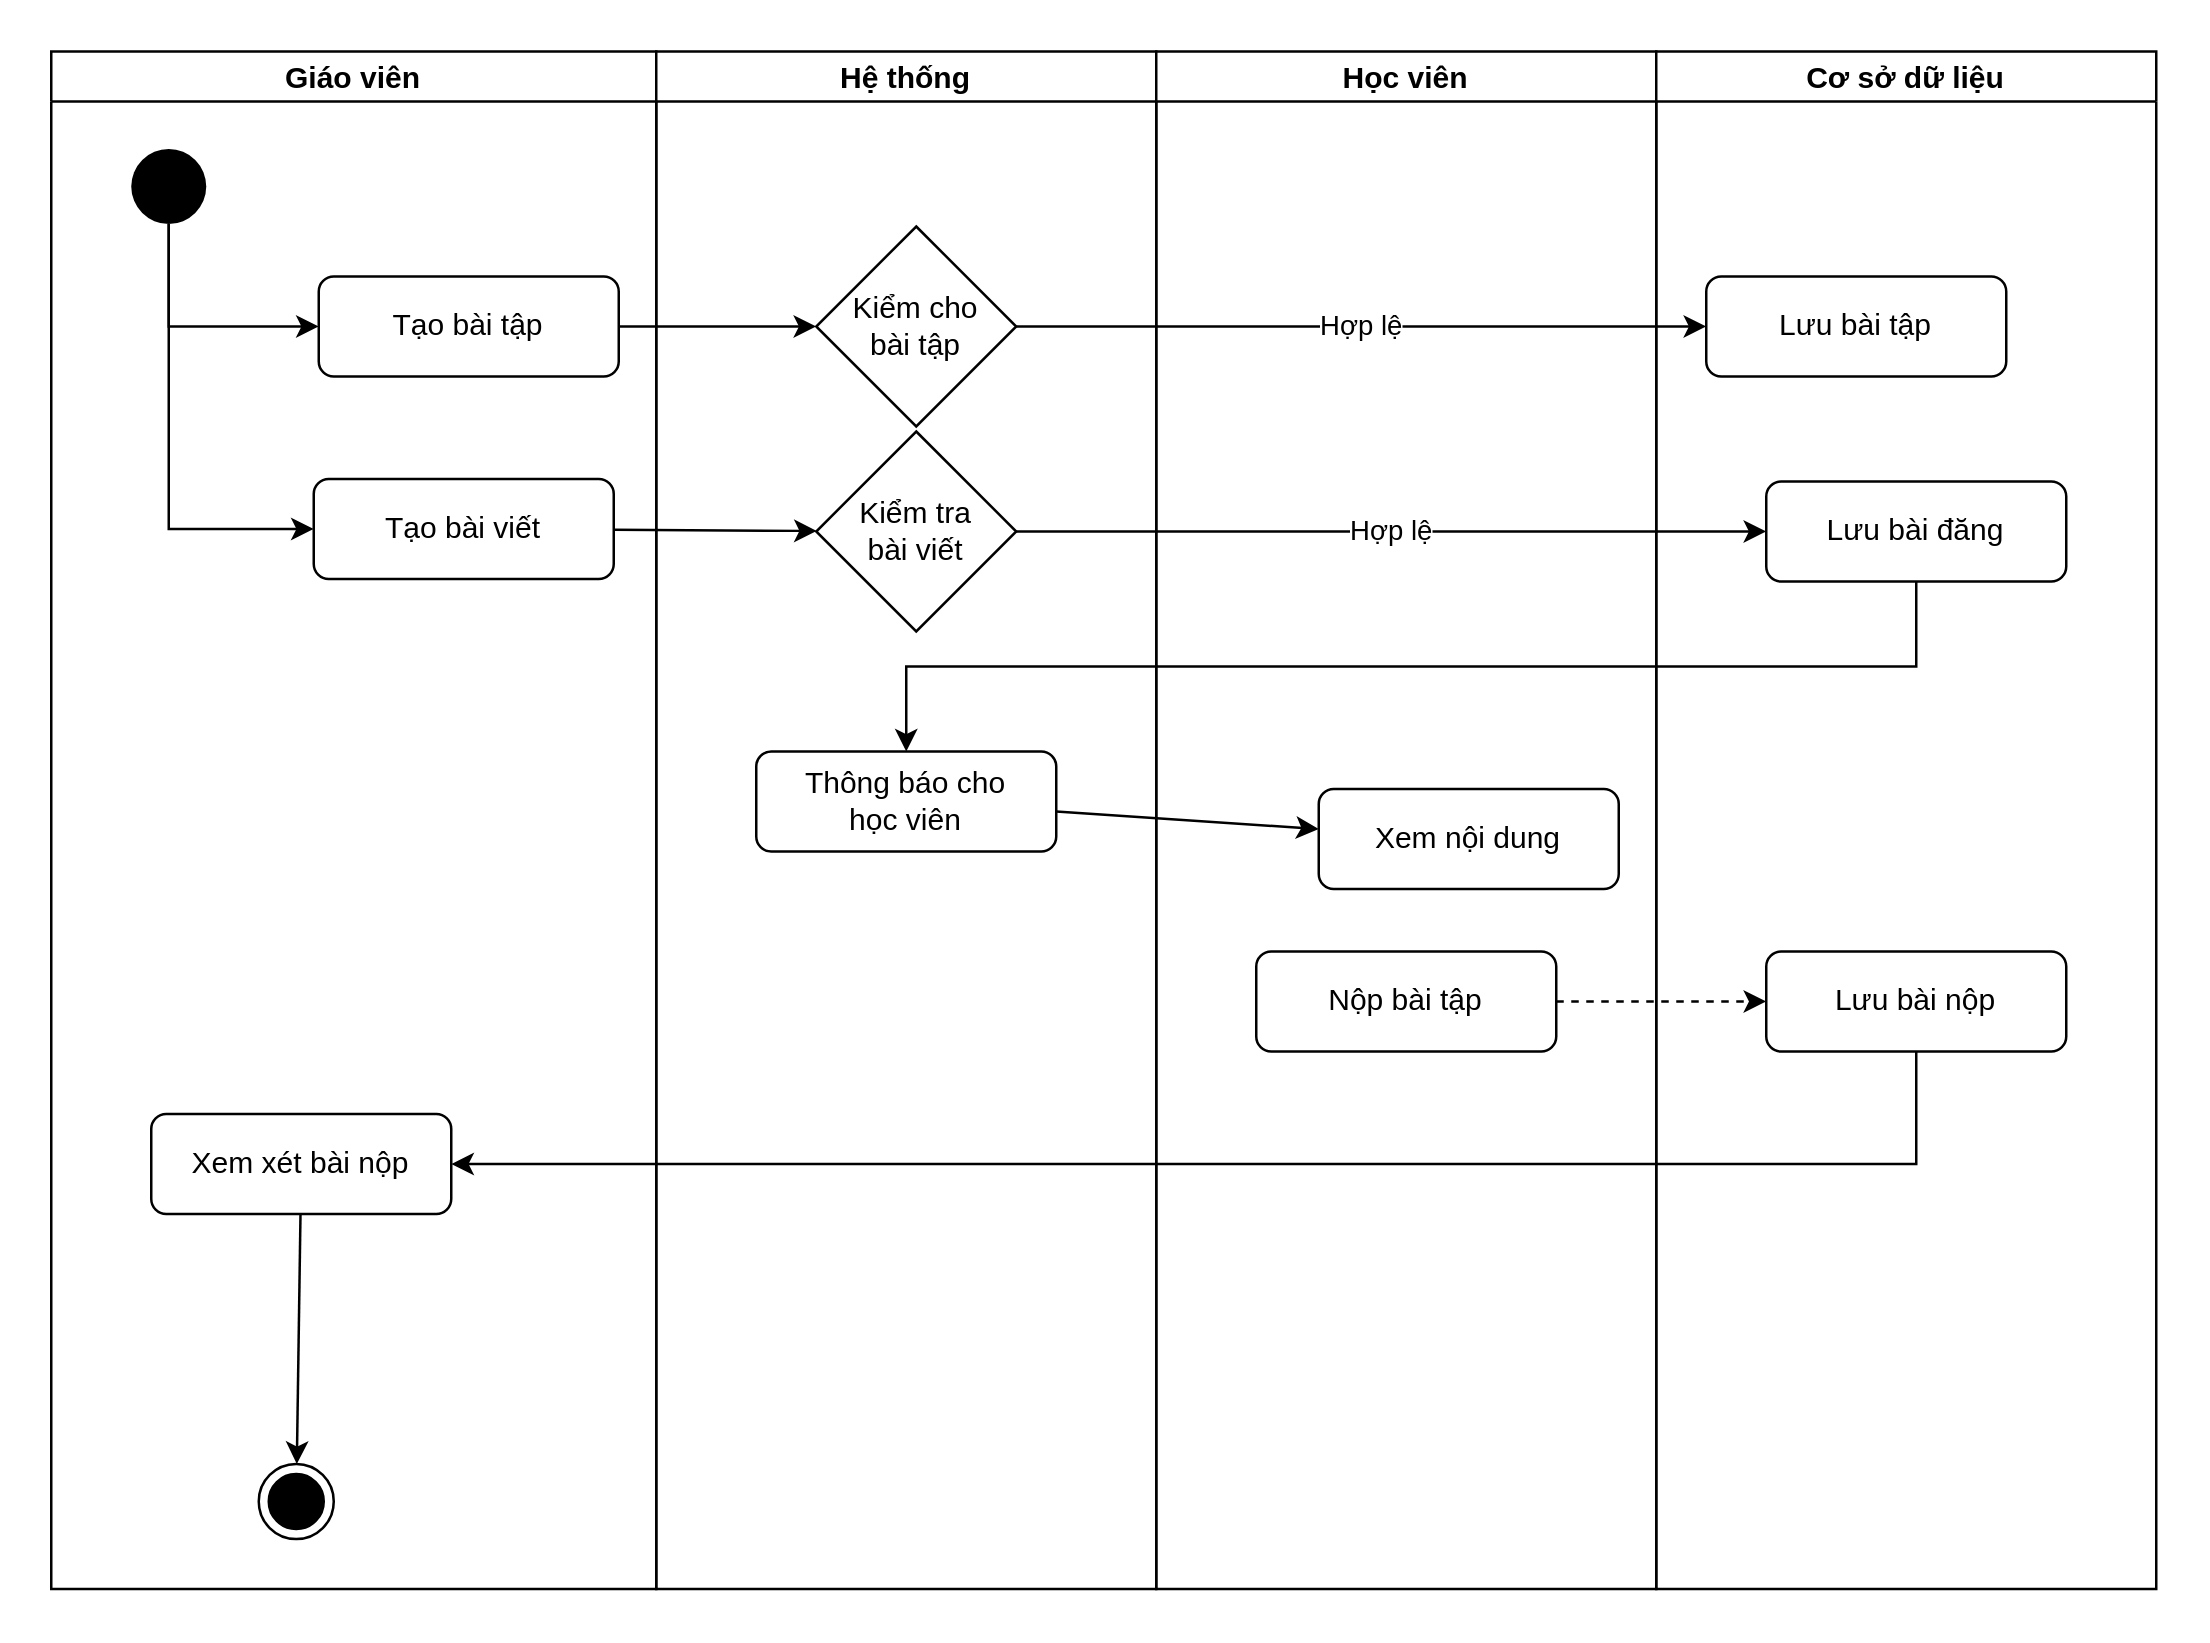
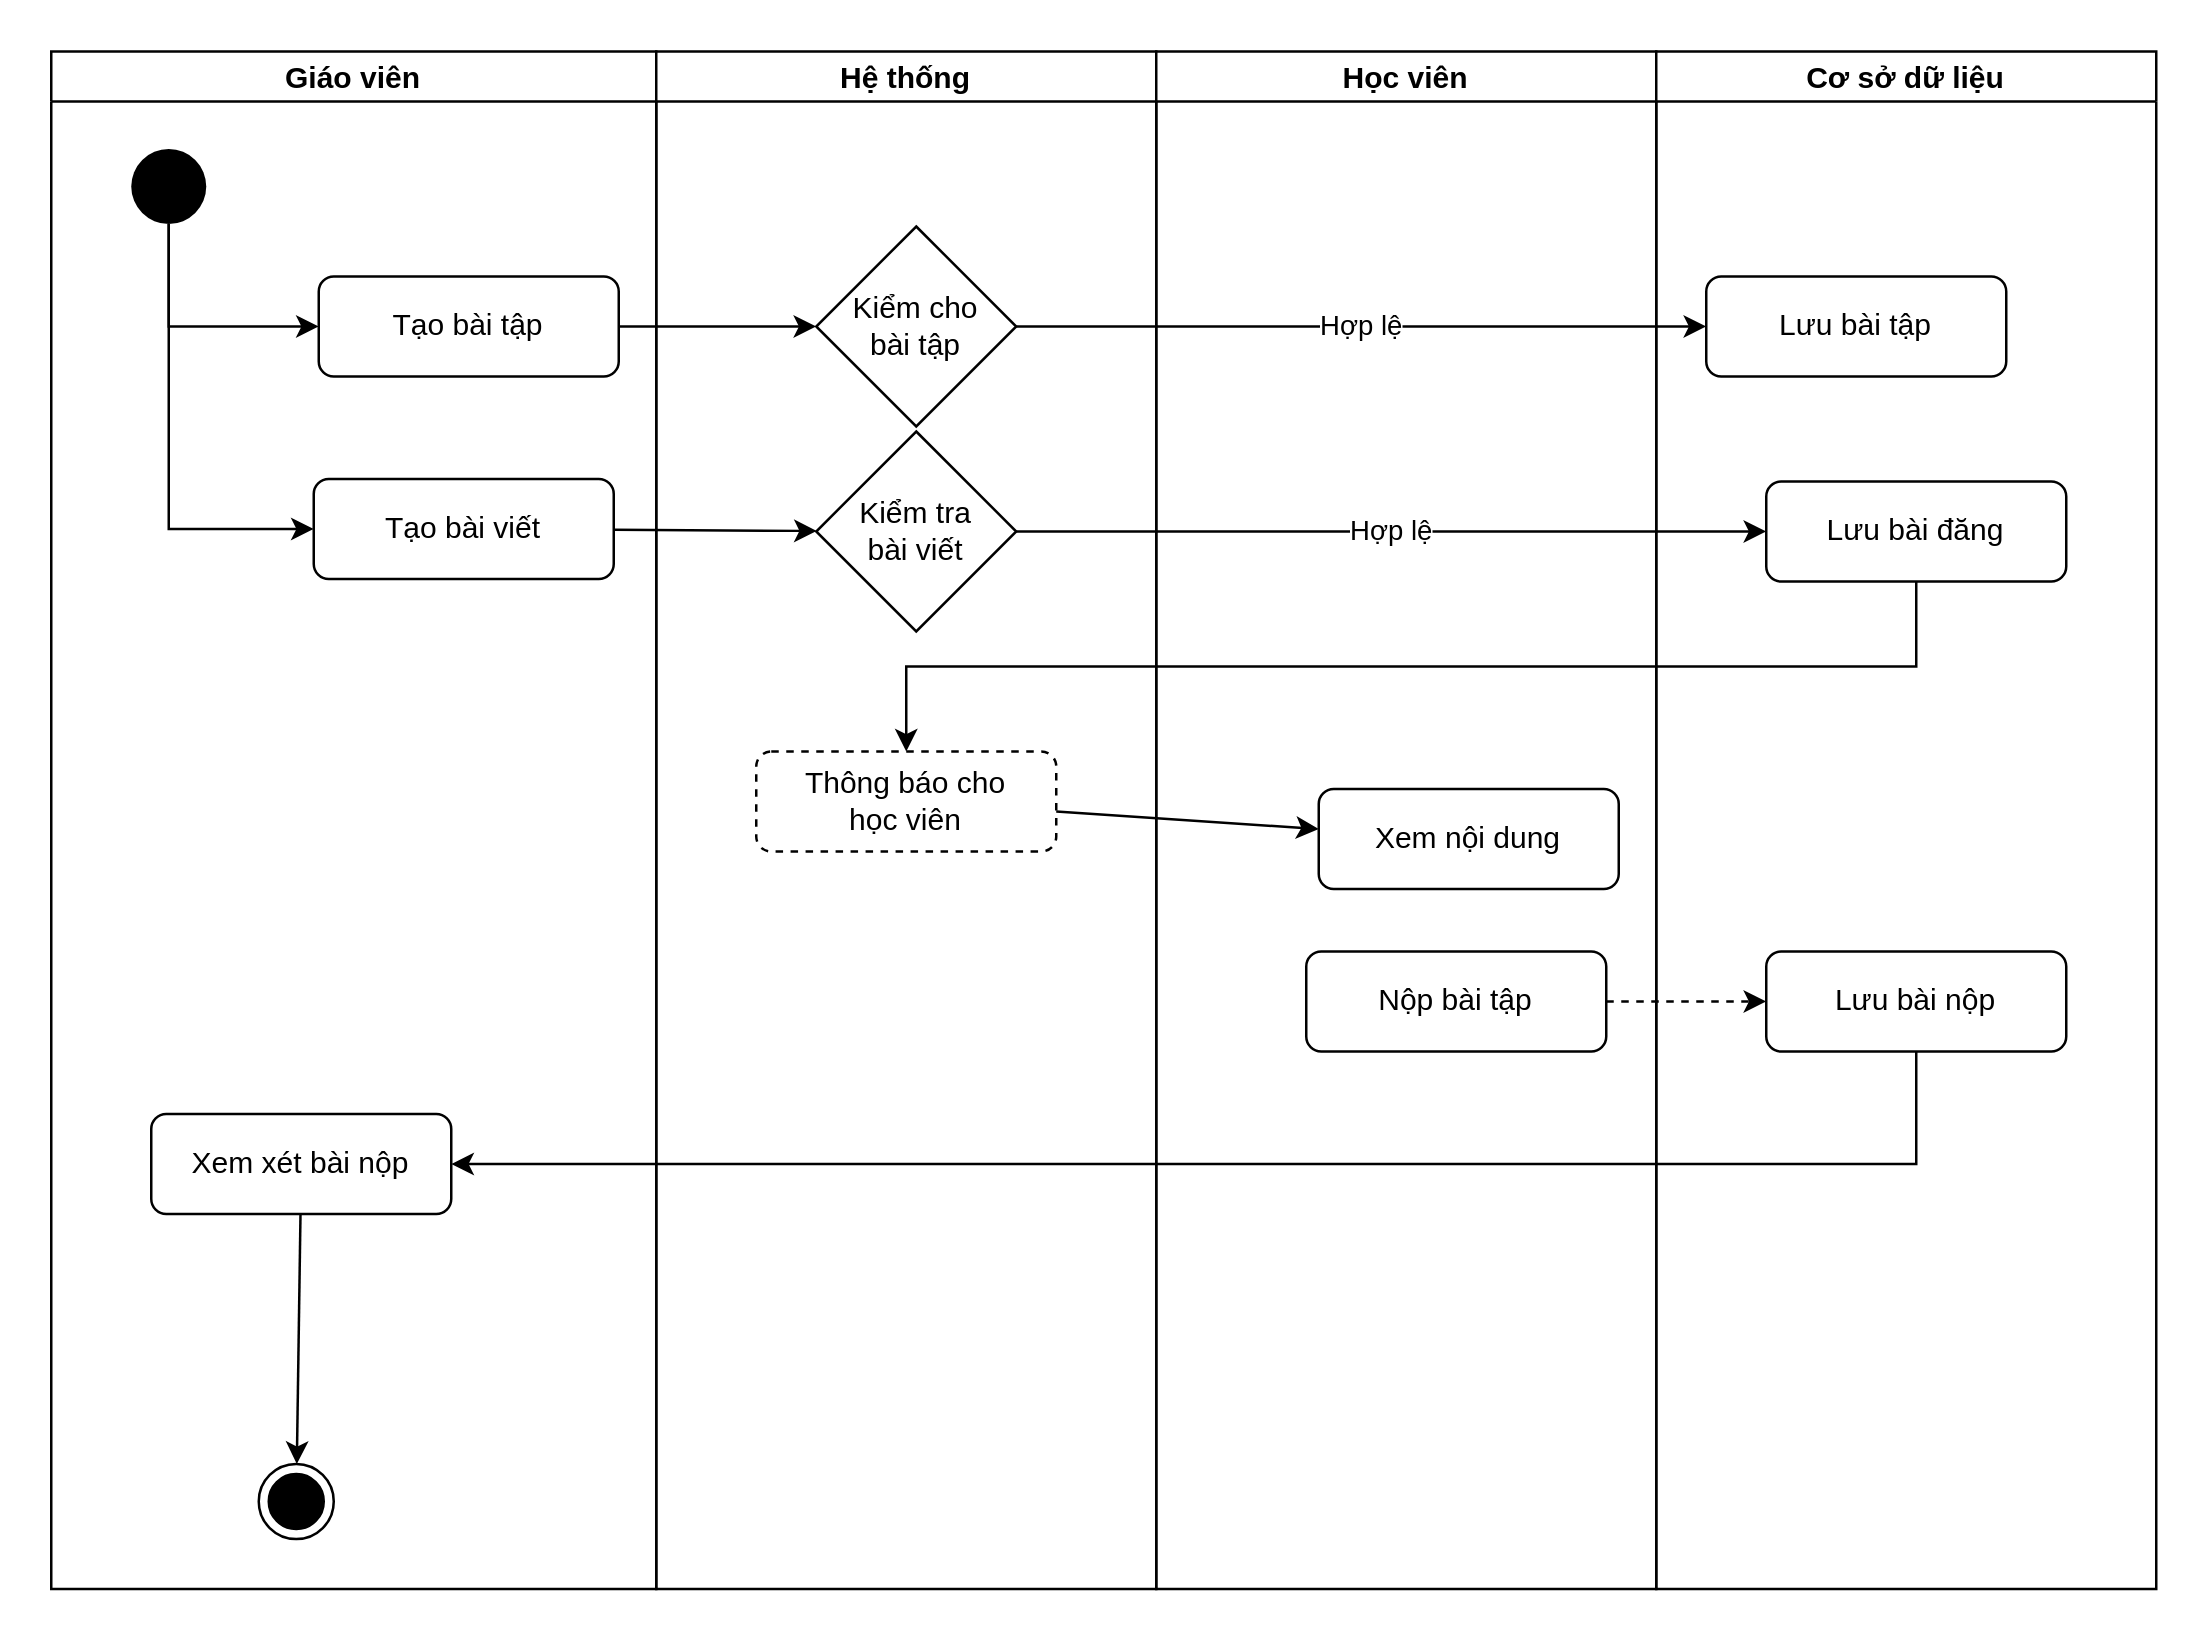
(906, 801) -> (906, 801)
(1406, 1001) -> (1456, 1001)
